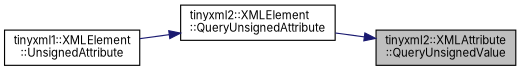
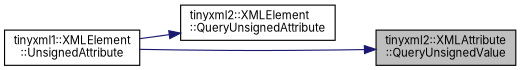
(350, 35) -> (252, 51)
